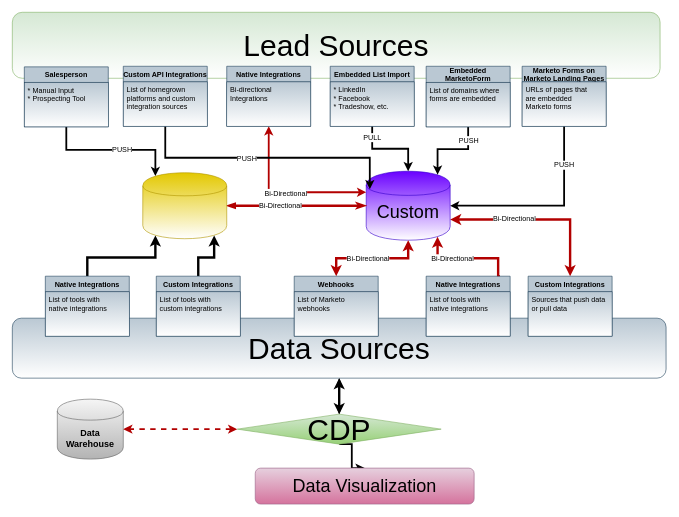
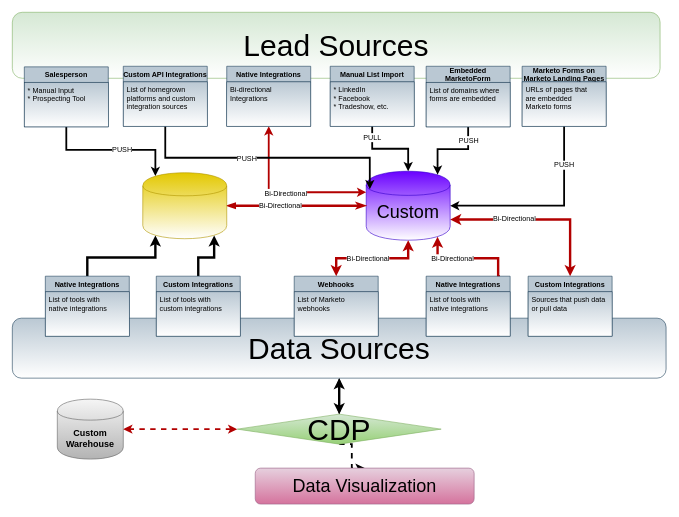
(372, 74) -> (372, 74)
(90, 438) -> (90, 438)
(352, 454) -> (352, 454)
